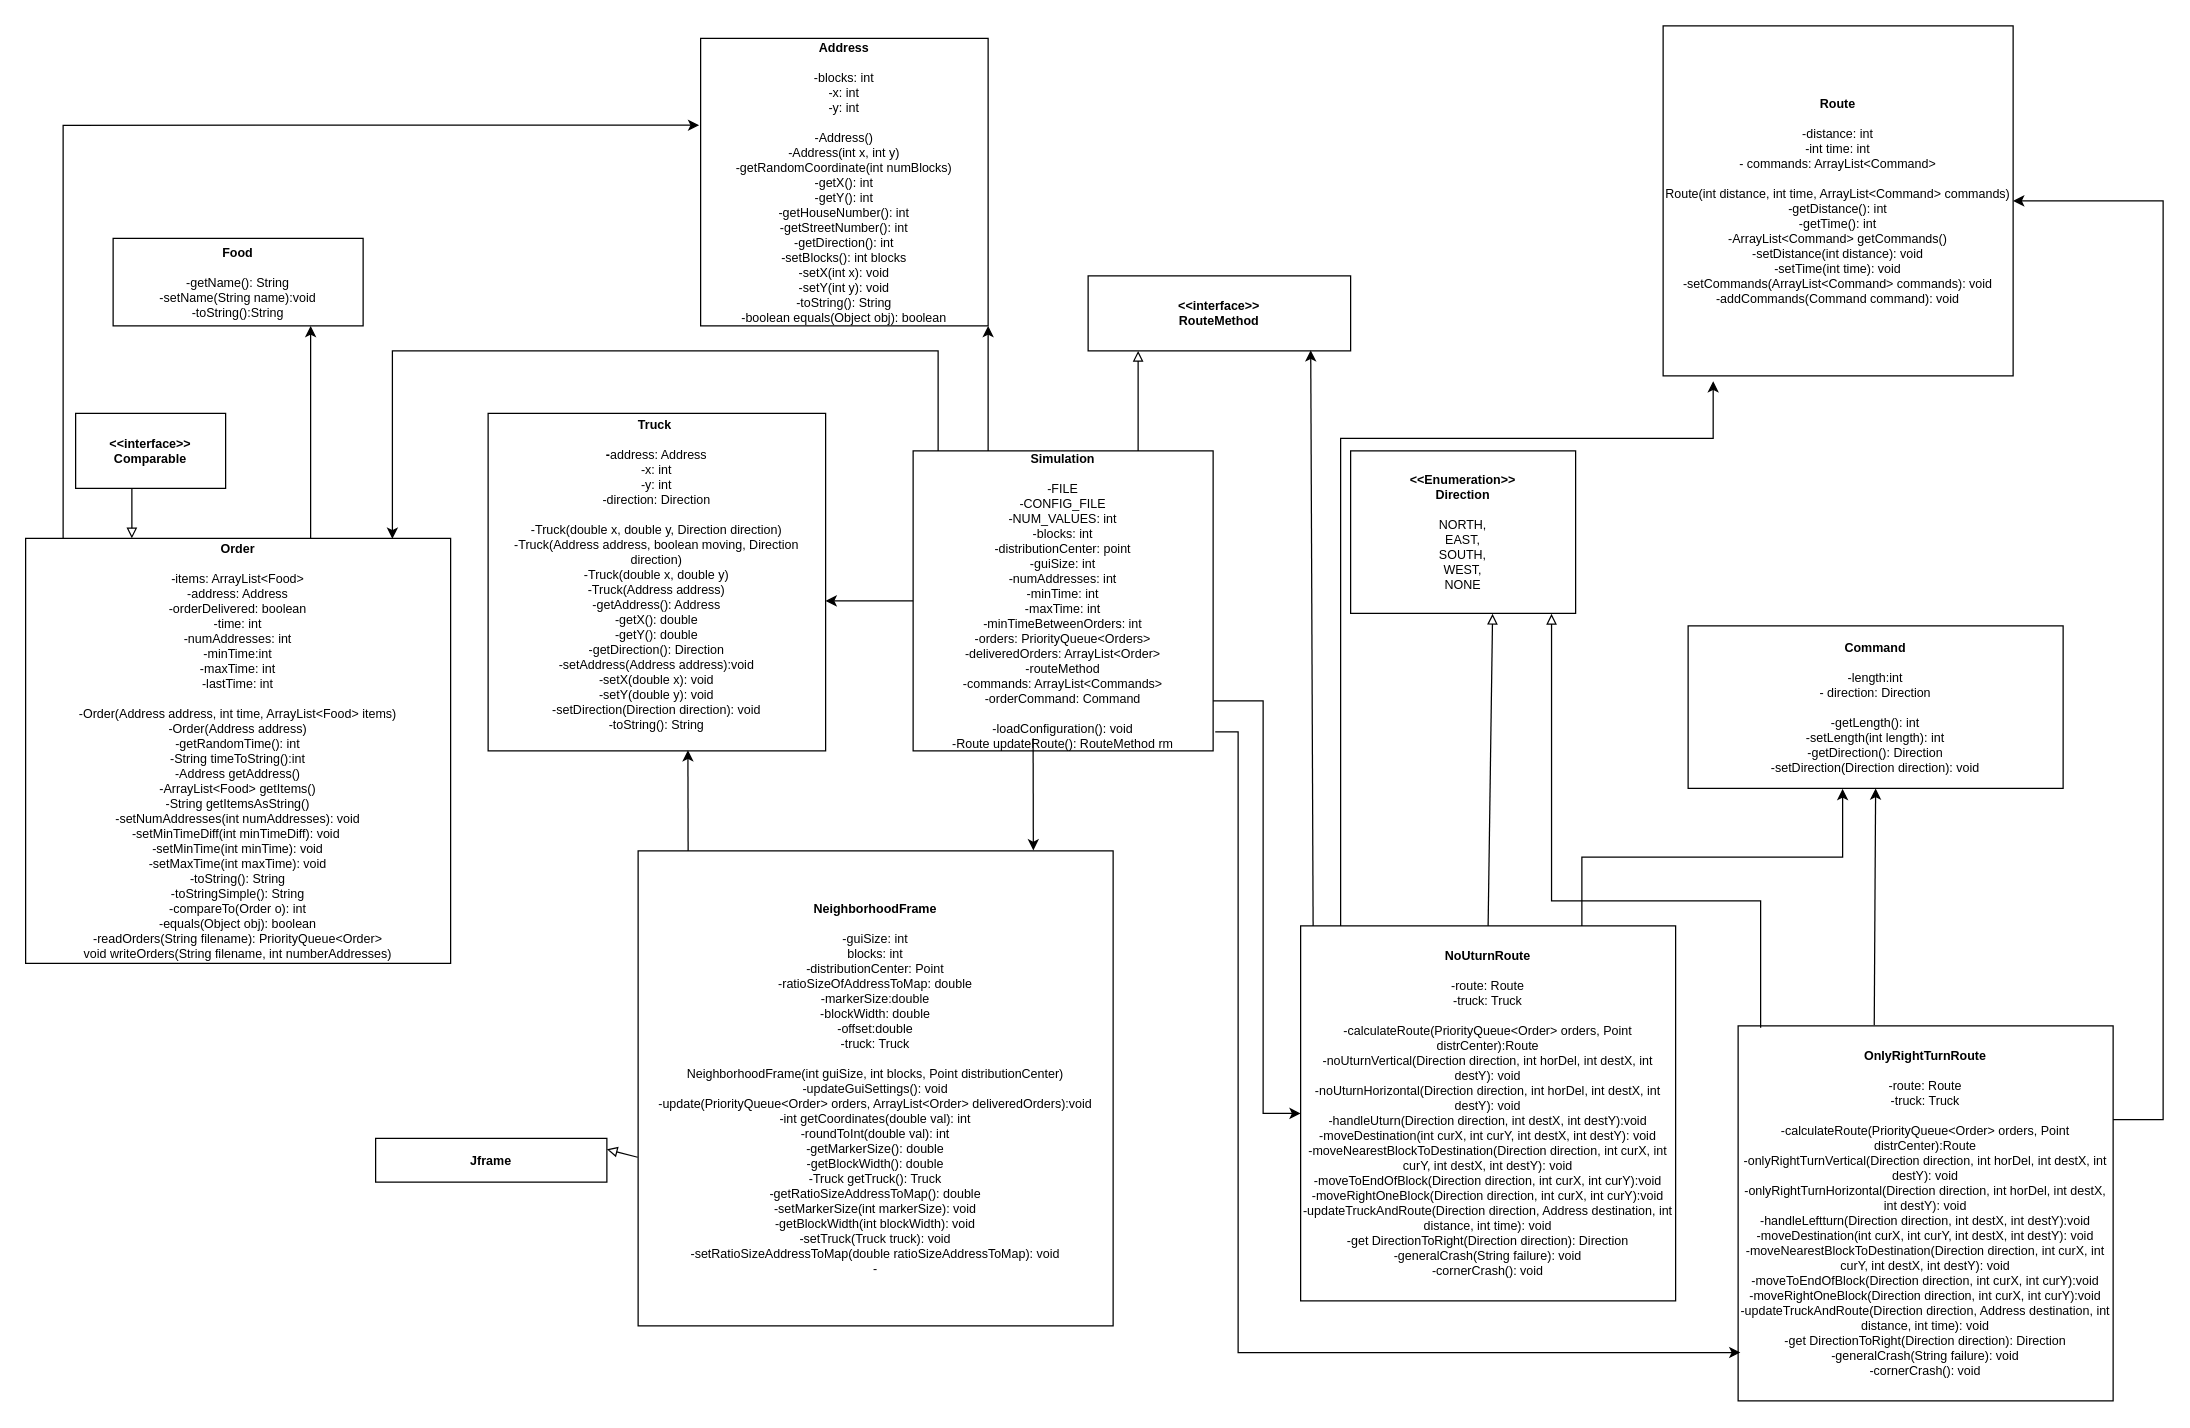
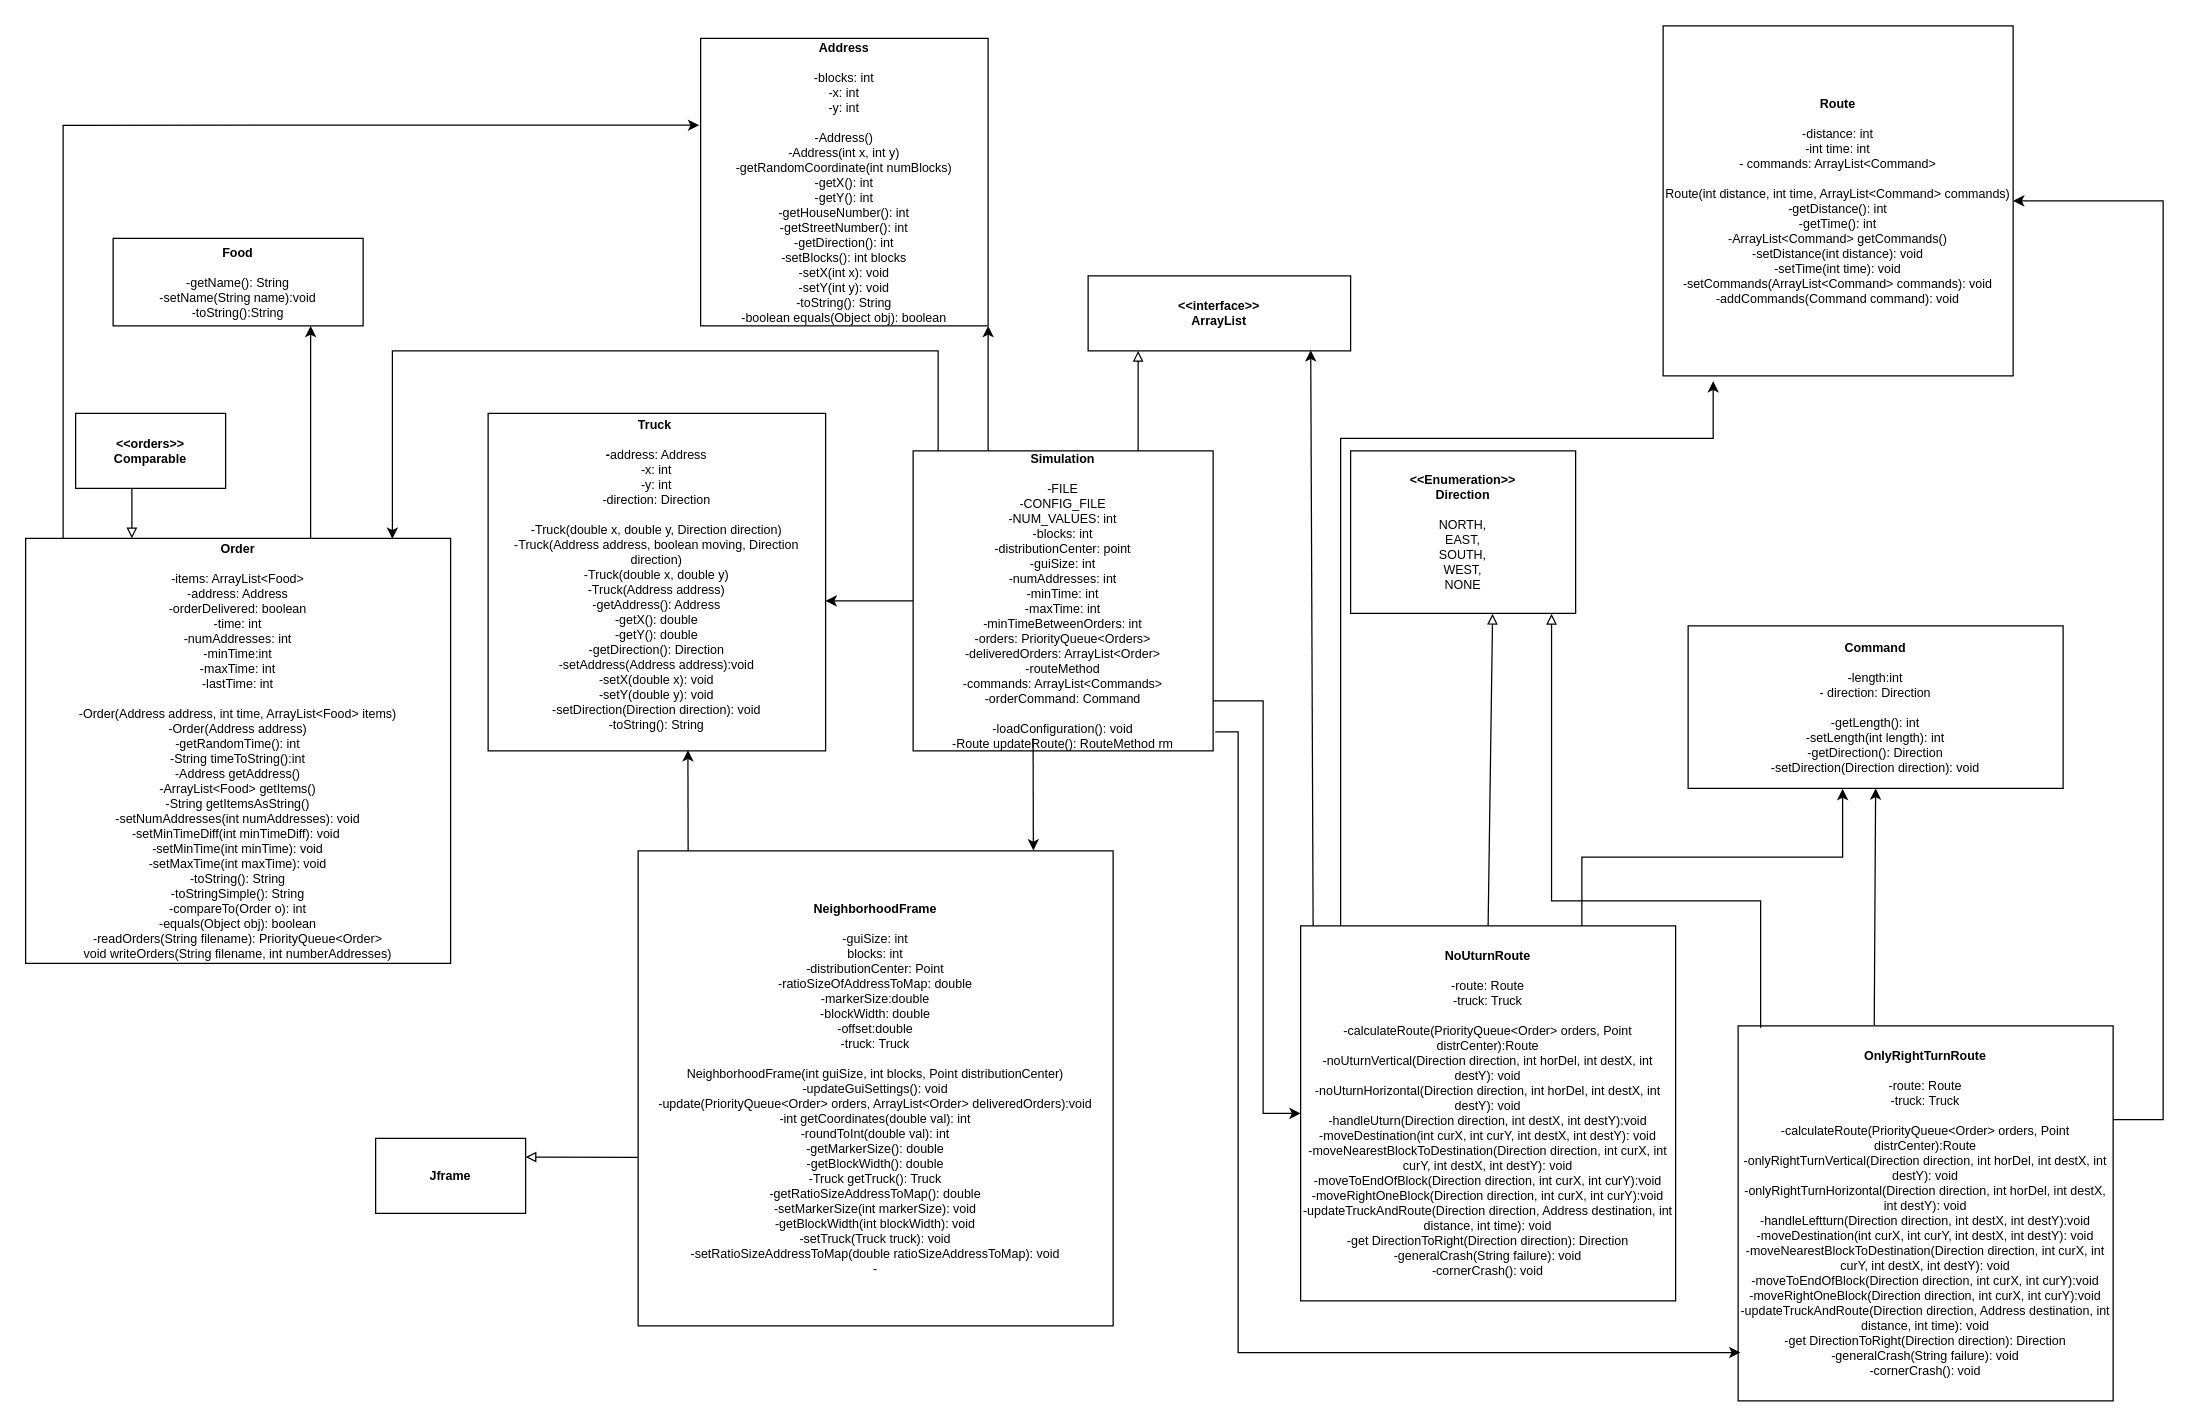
(1219, 313) -> (1219, 313)
(151, 451) -> (151, 451)
(491, 1160) -> (451, 1176)
